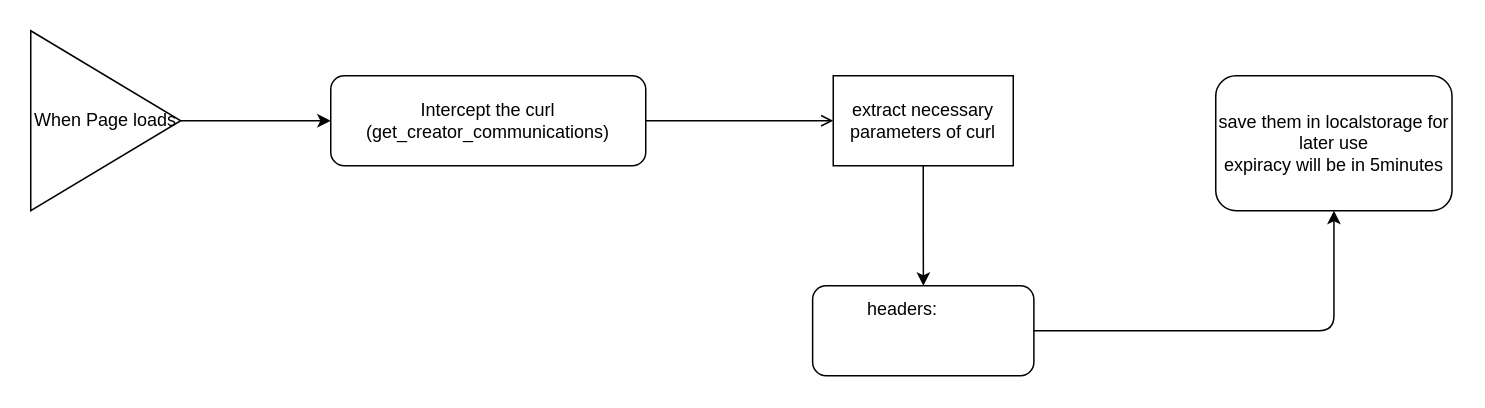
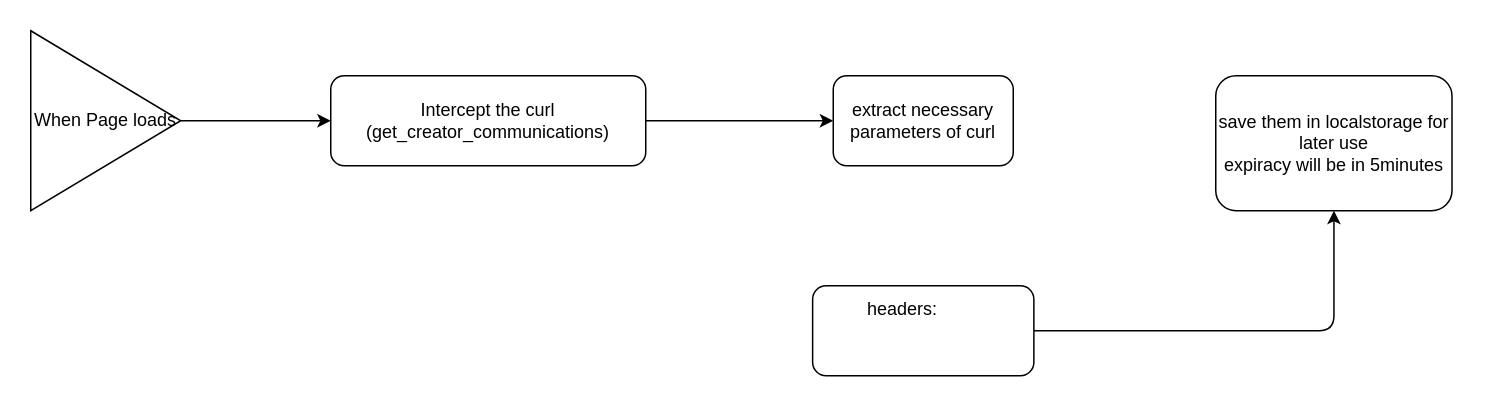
(824, 121) -> (822, 121)
(923, 121) -> (923, 121)
(923, 221) -> none
